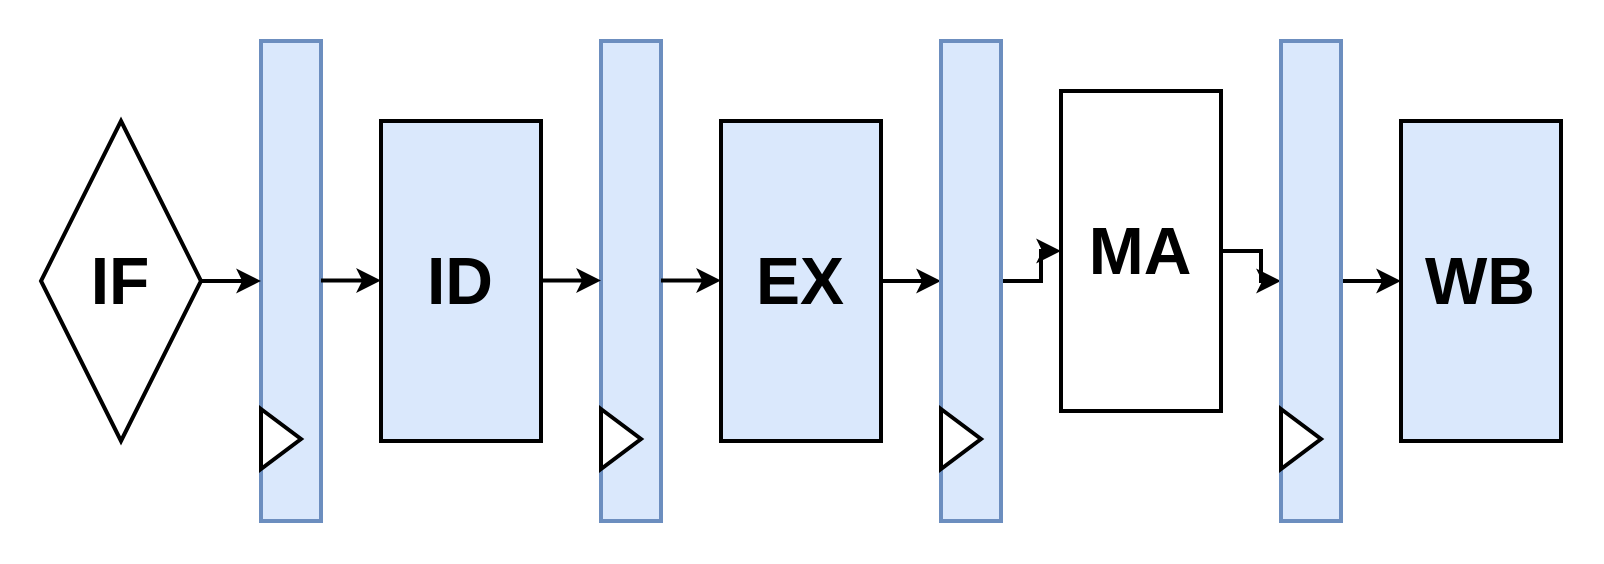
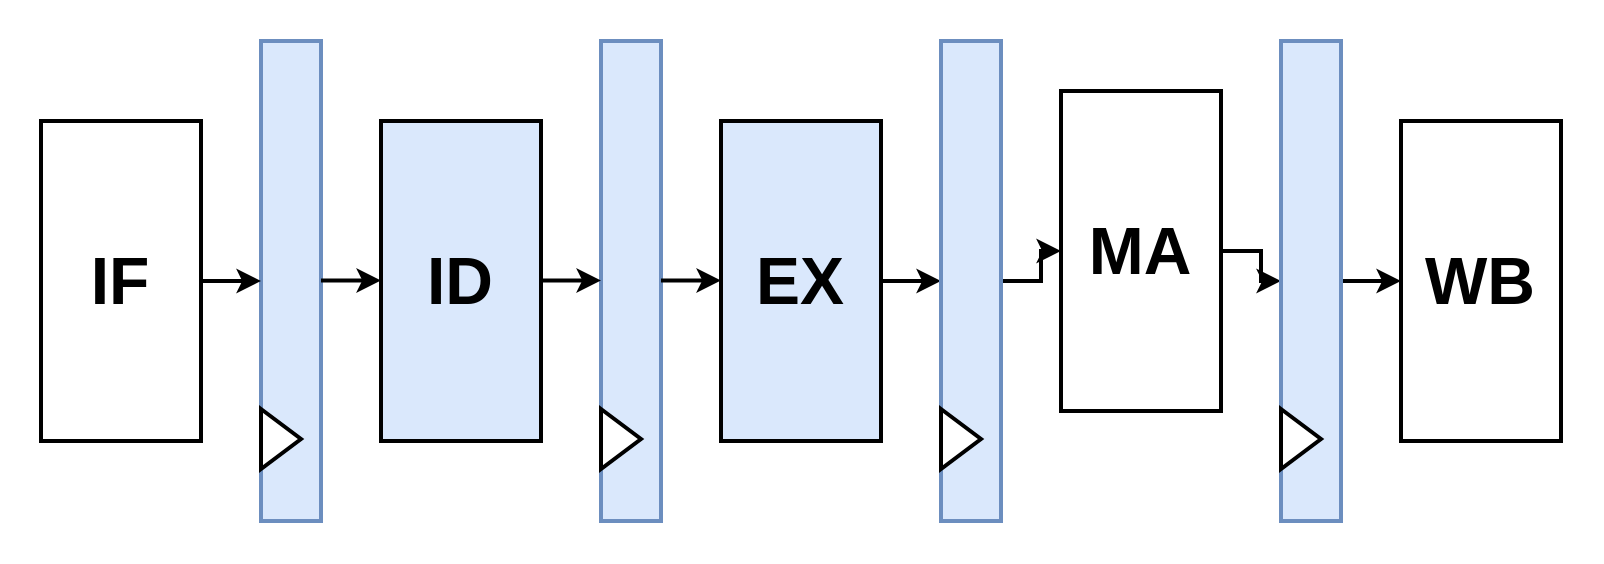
(121, 281) -> (121, 281)
(1481, 281) -> (1481, 281)
